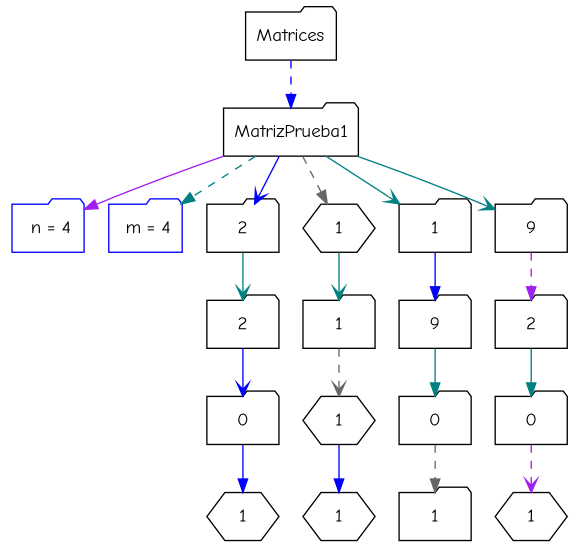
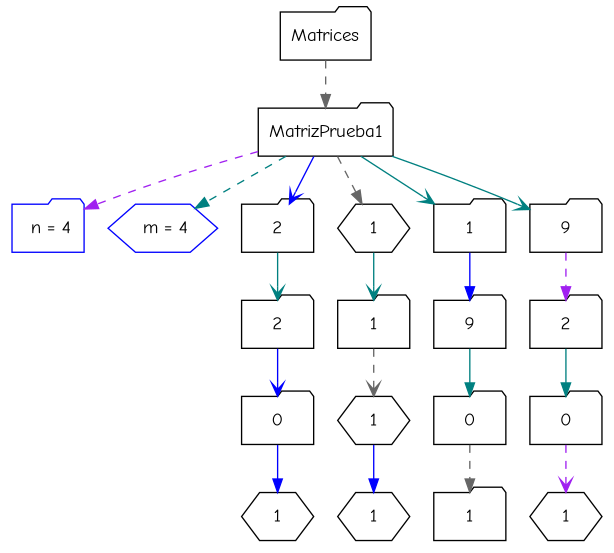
(291, 78) -> (326, 78)
(160, 179) -> (177, 176)
(145, 228) -> (163, 228)
